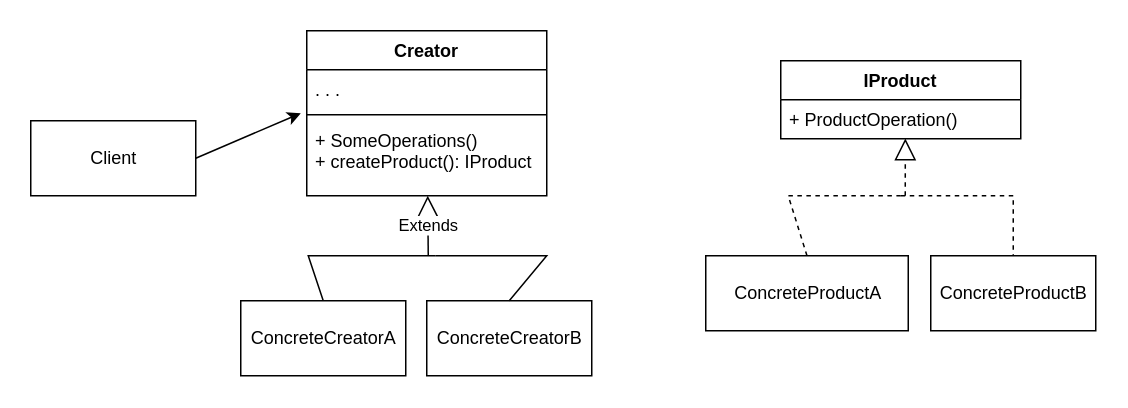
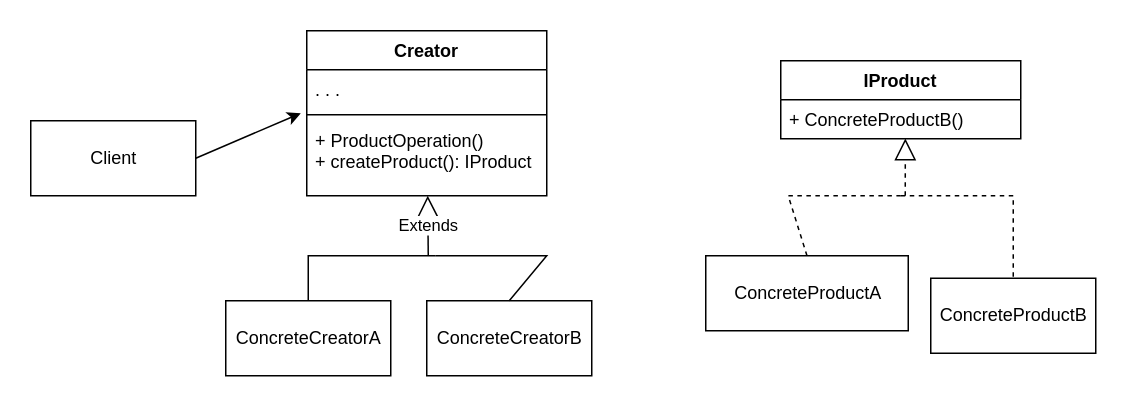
(885, 120) -> (887, 120)
(401, 141) -> (411, 141)
(1013, 293) -> (1013, 316)
(323, 338) -> (308, 338)
